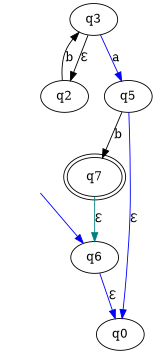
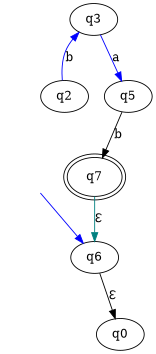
(81, 54) -> none
(63, 58) -> (63, 58)
(130, 211) -> none
(106, 292) -> (106, 292)
